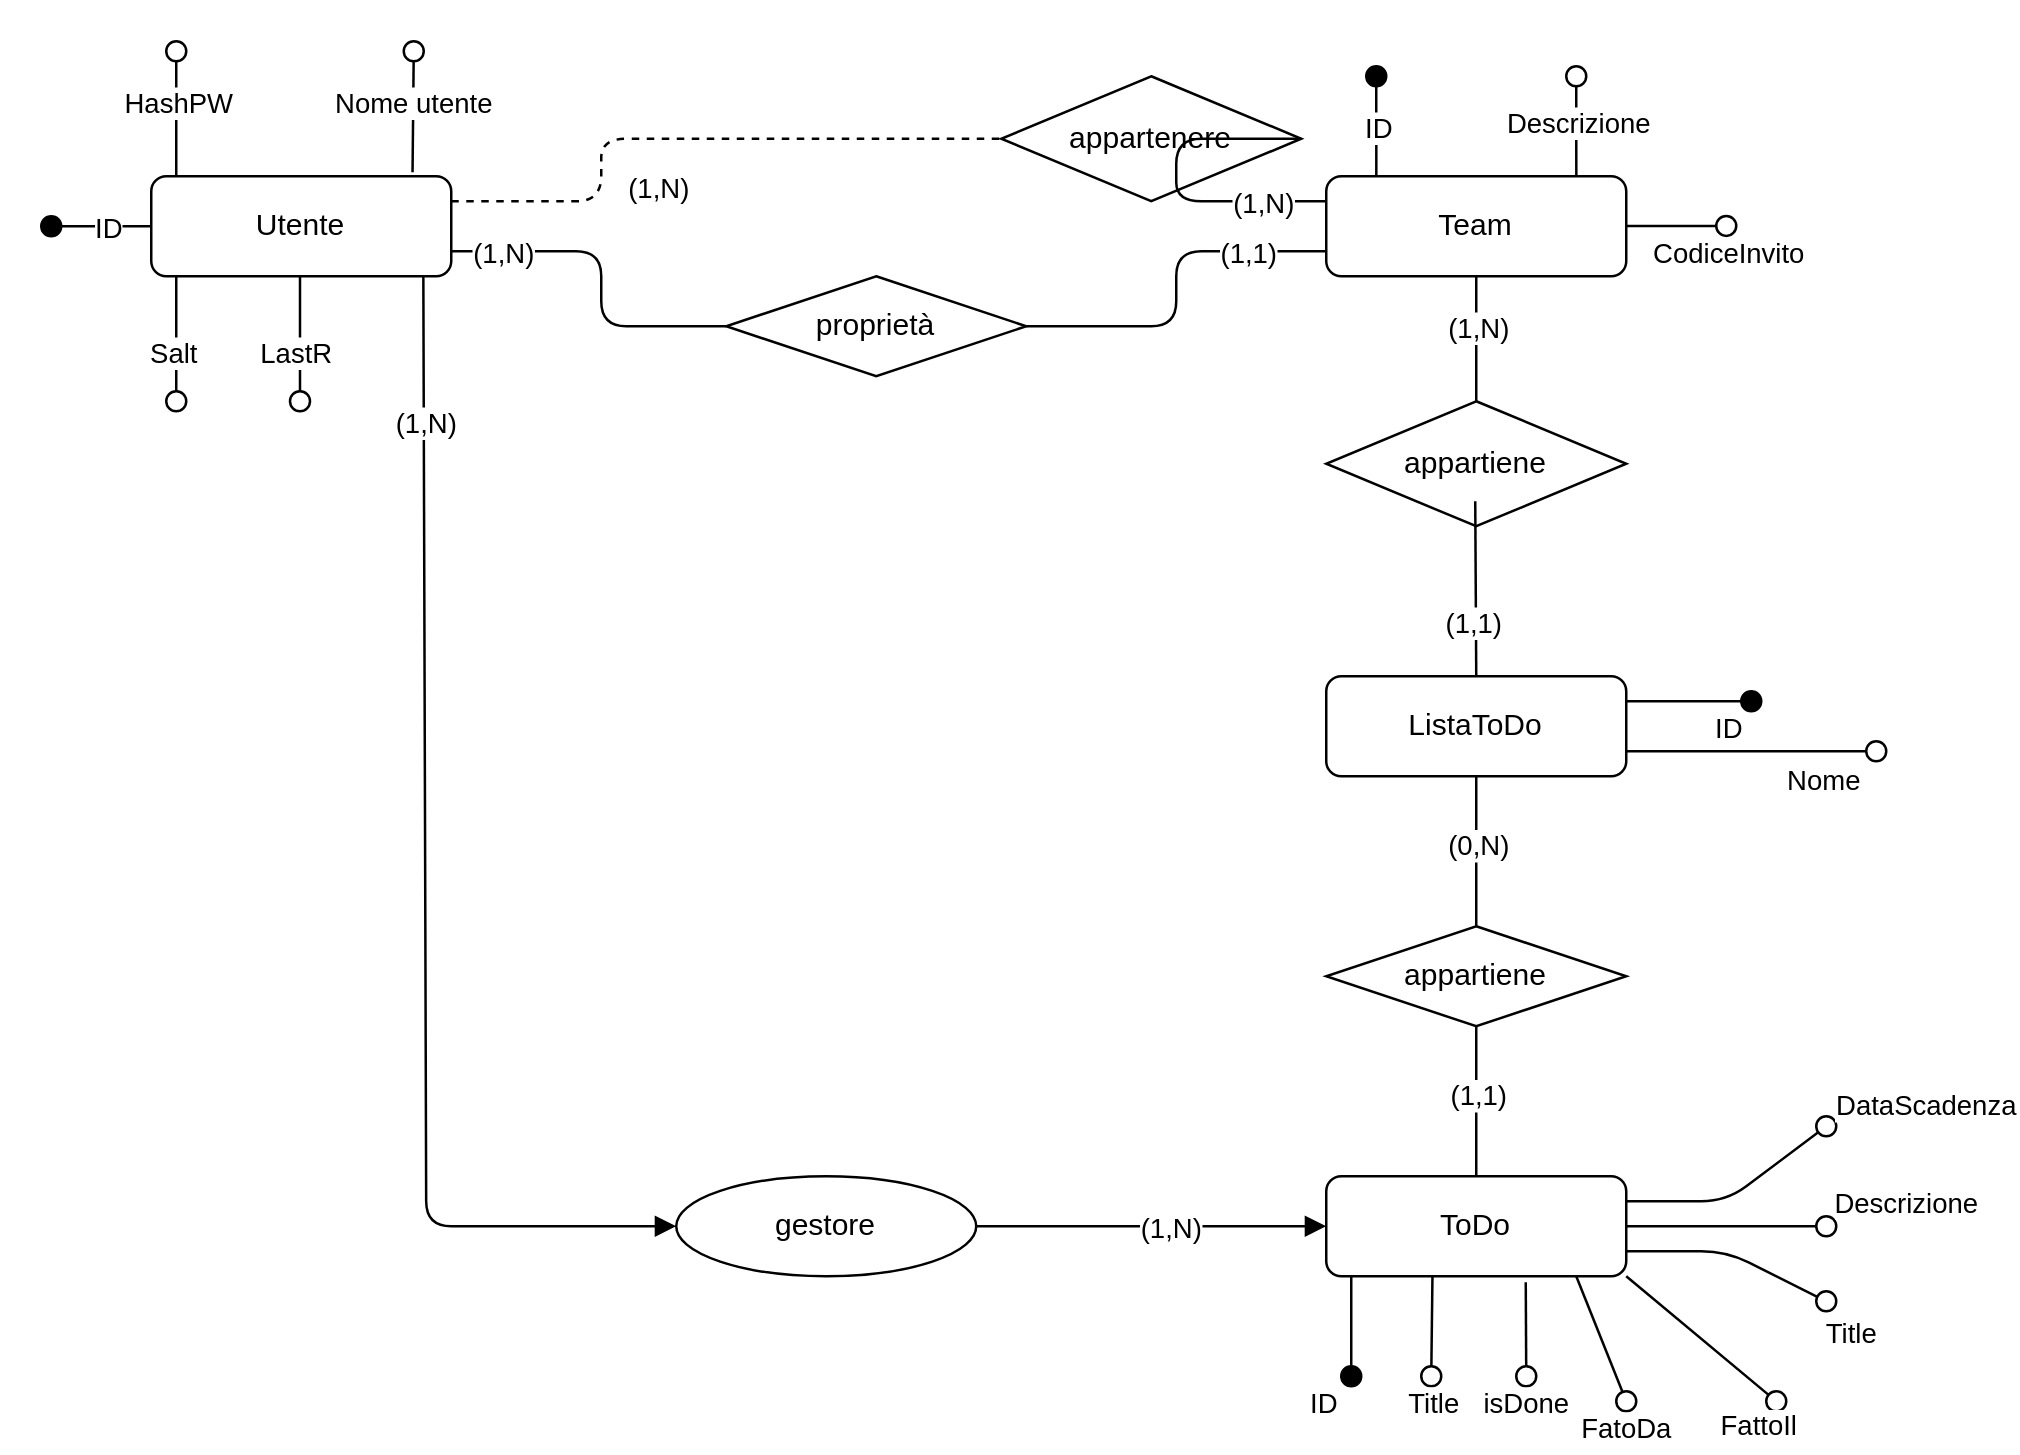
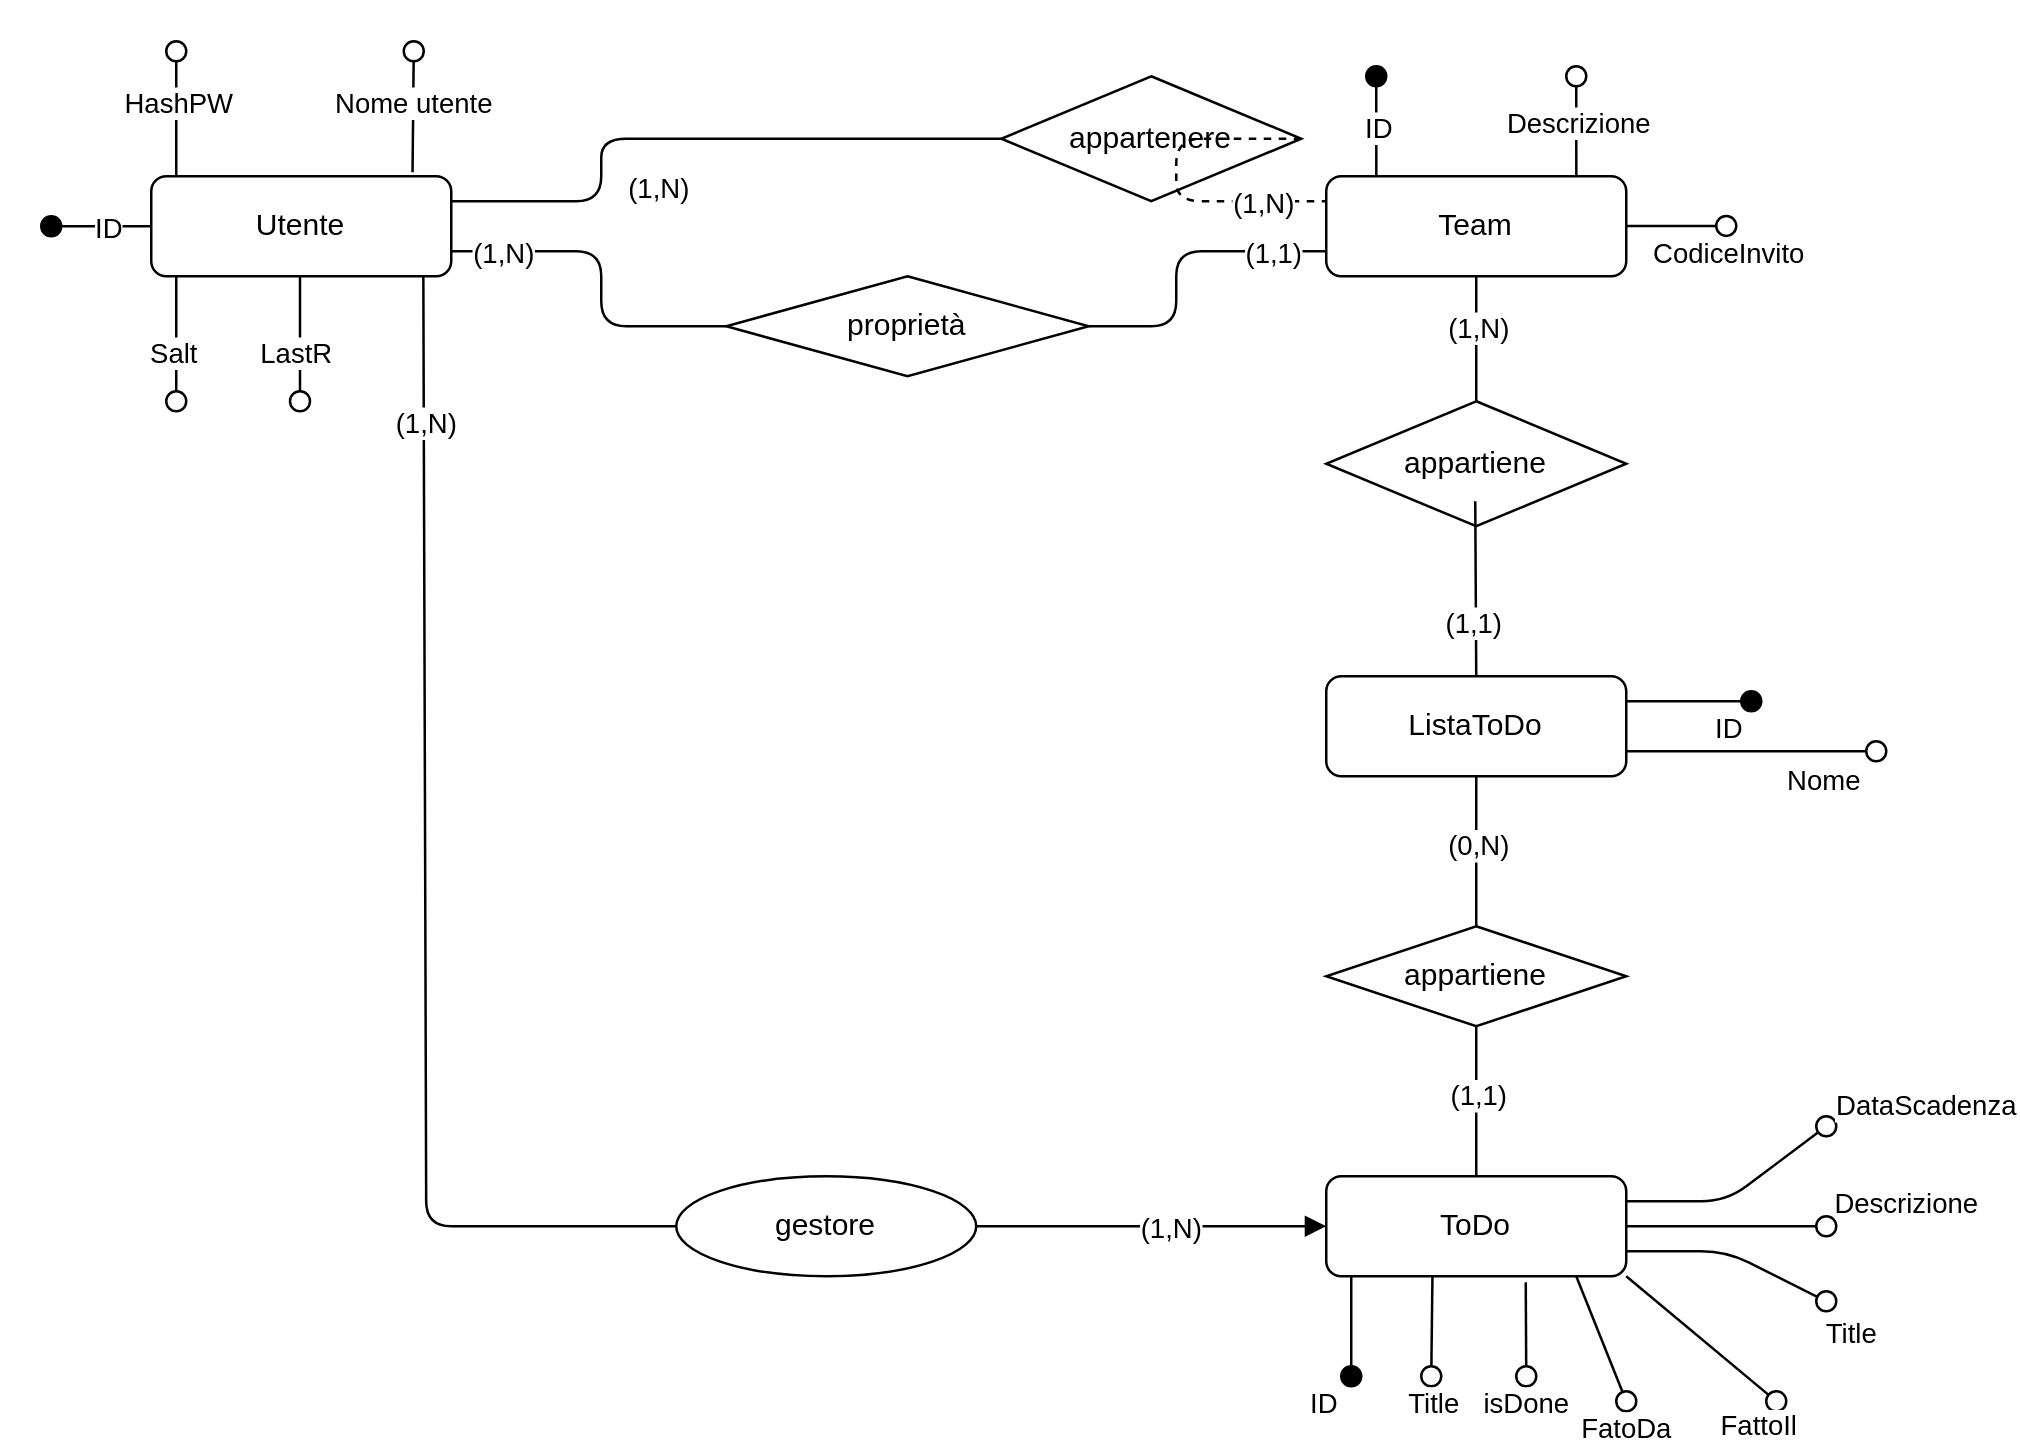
(708, 139) -> (708, 139)
(1180, 194) -> (1180, 194)
(876, 326) -> (908, 326)
(654, 1226) -> (663, 1226)
